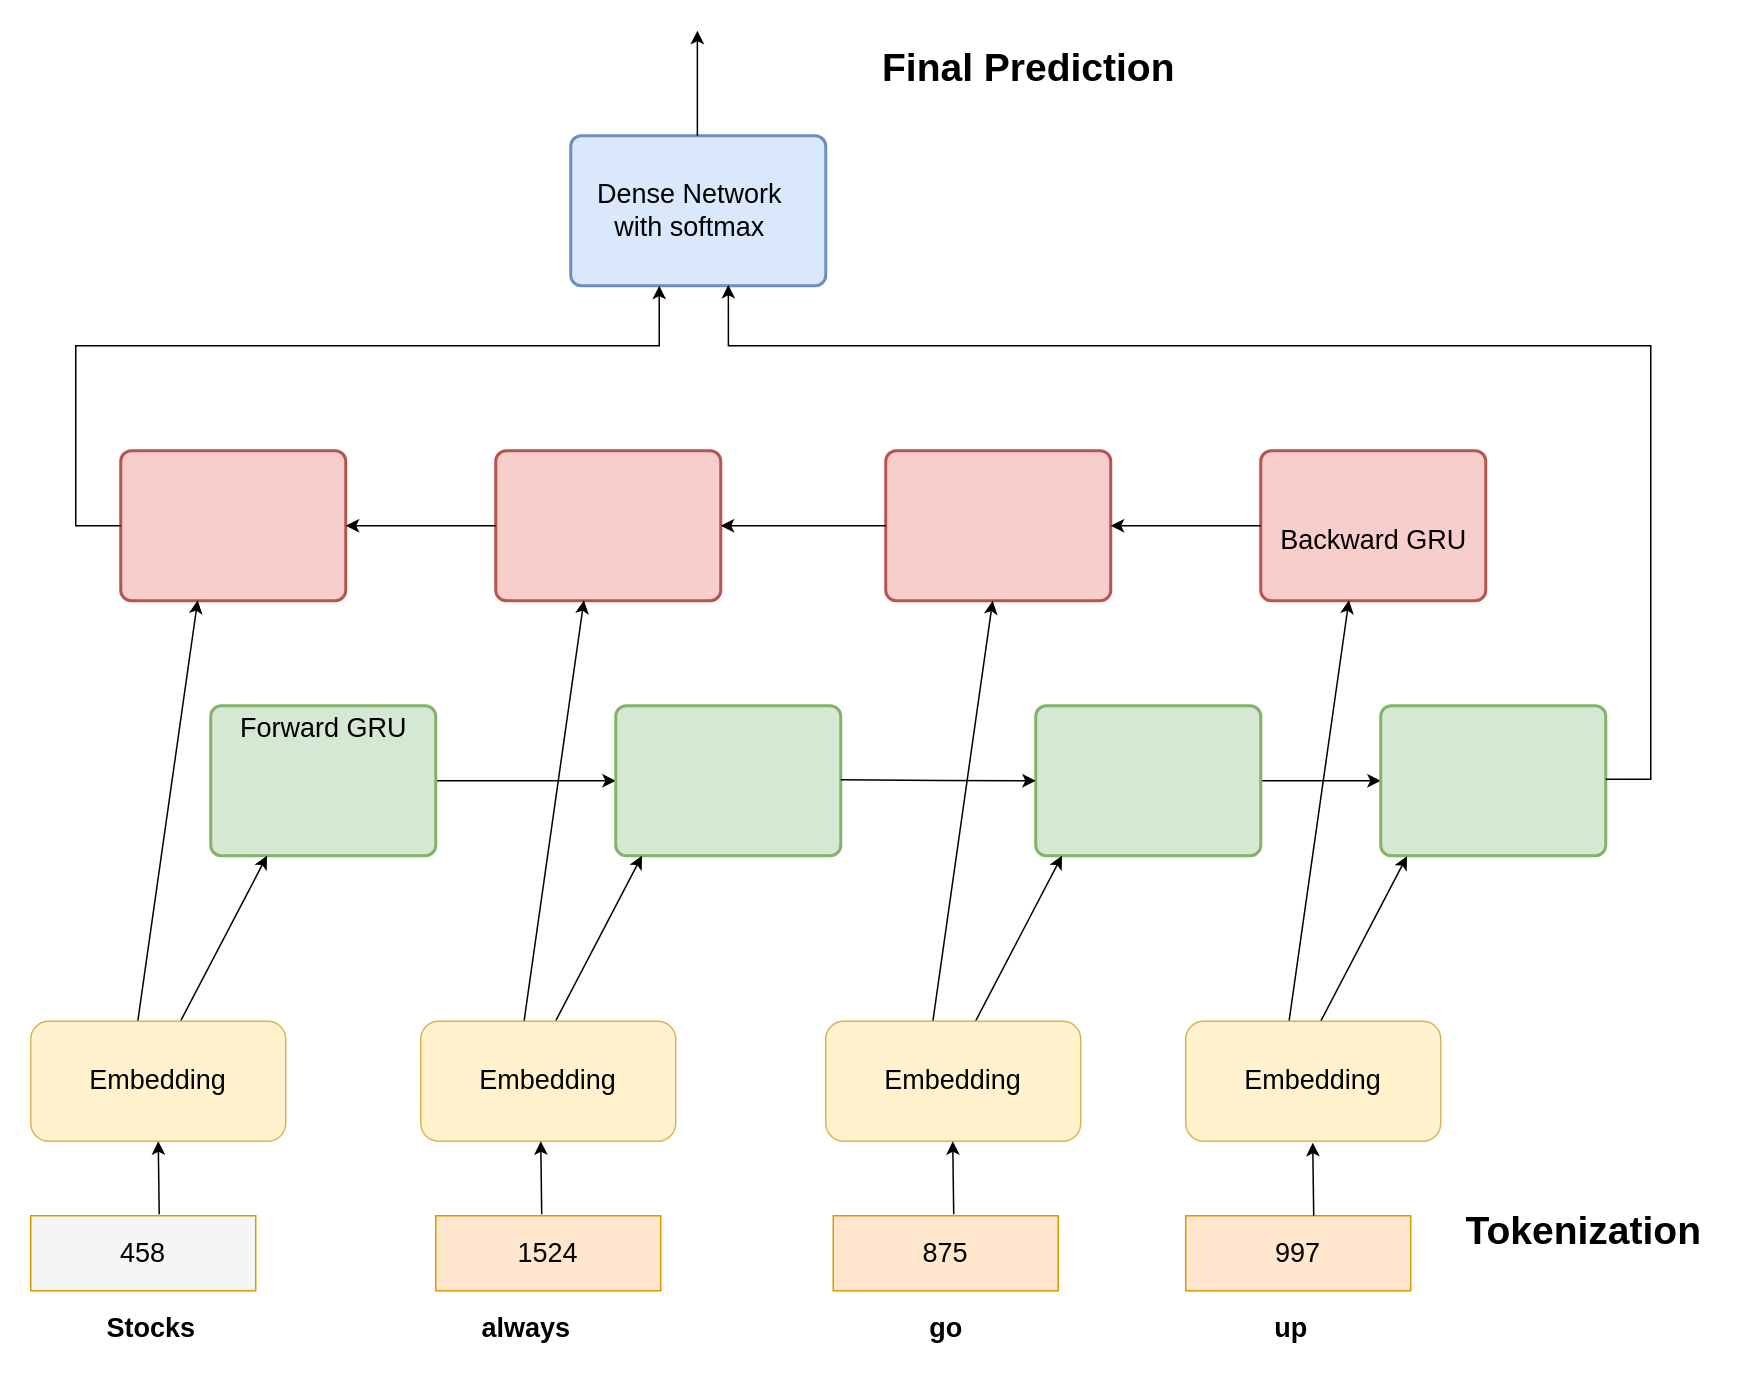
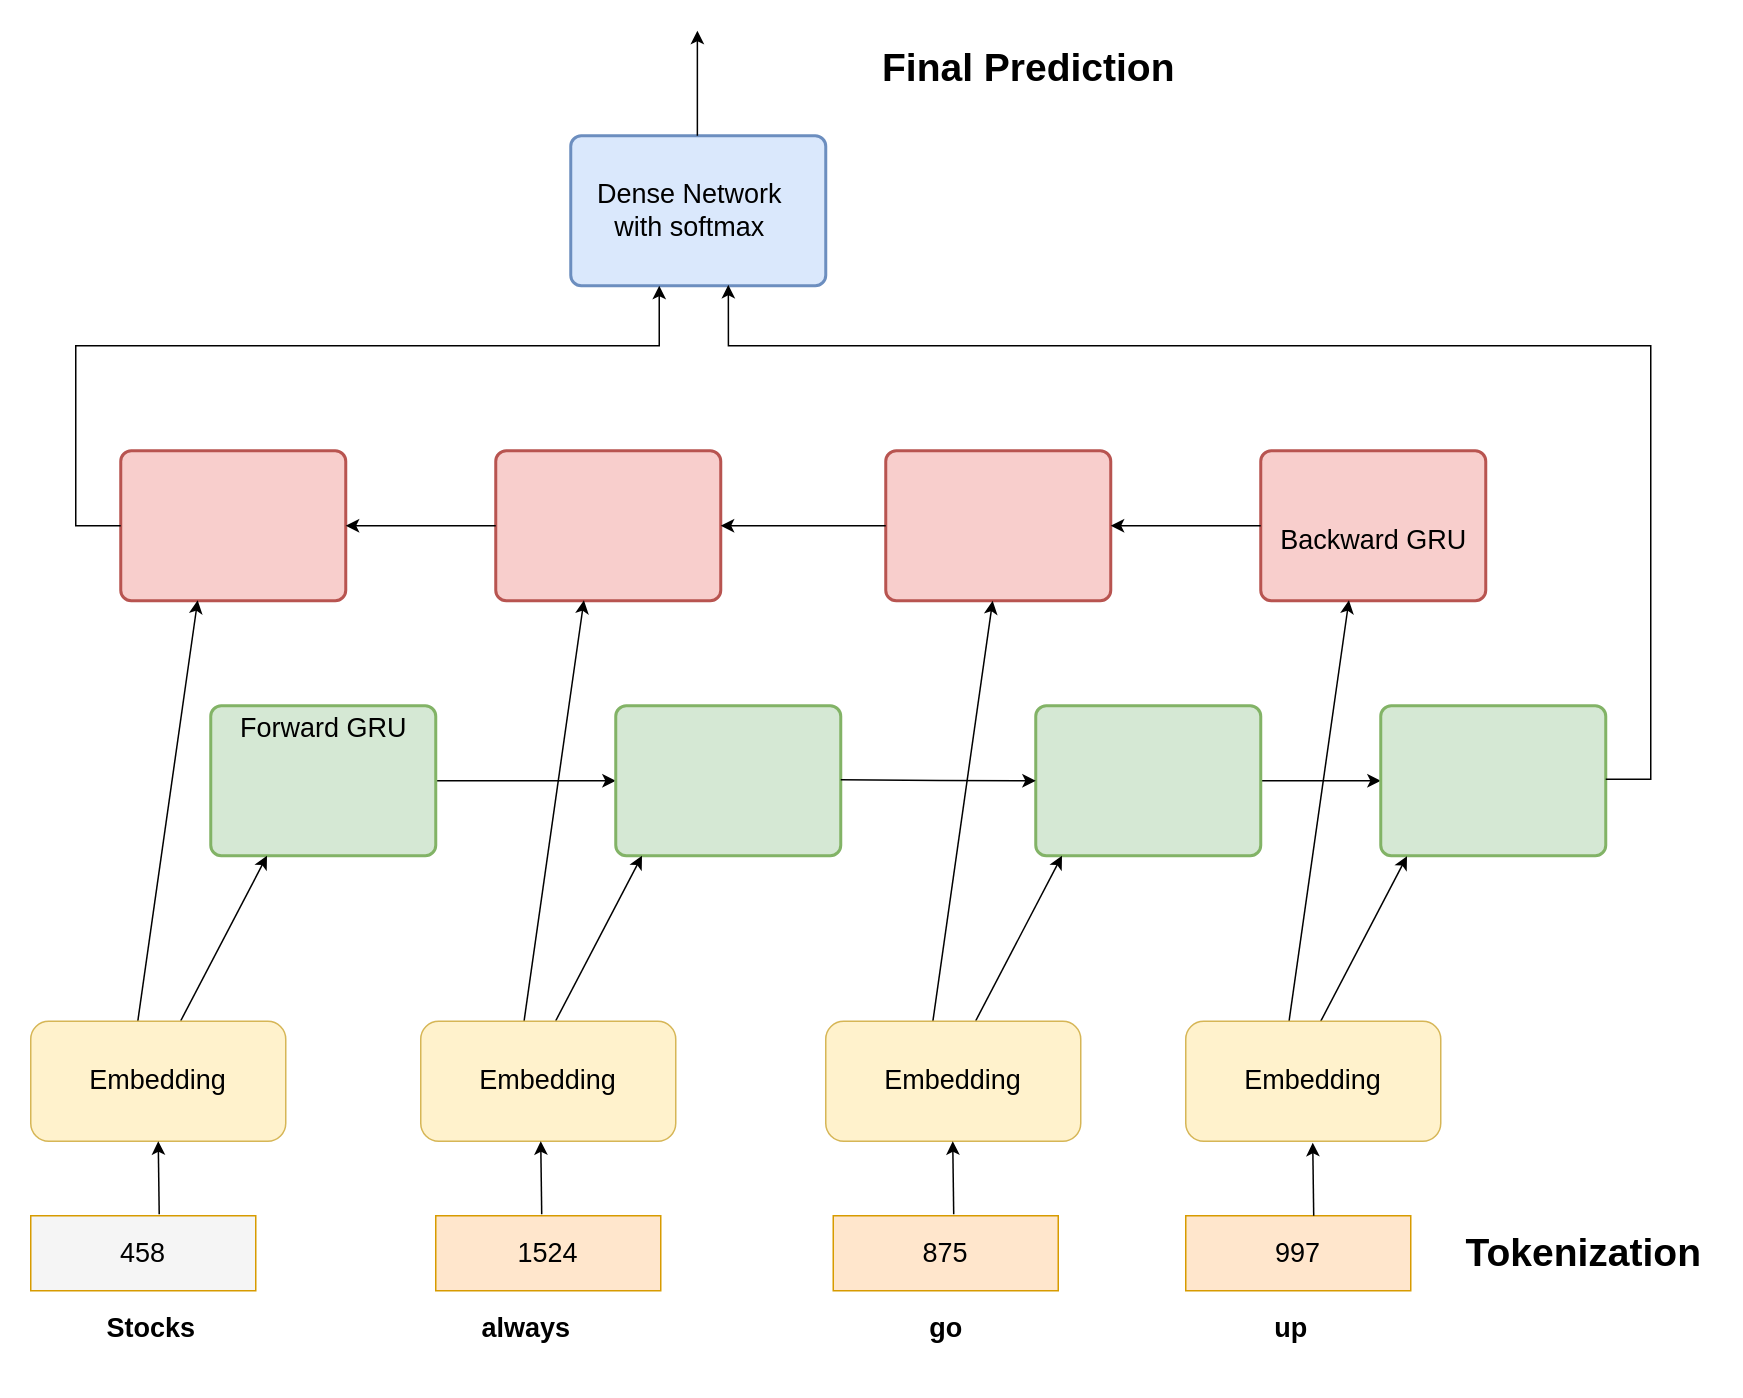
(1583, 1231) -> (1583, 1253)
